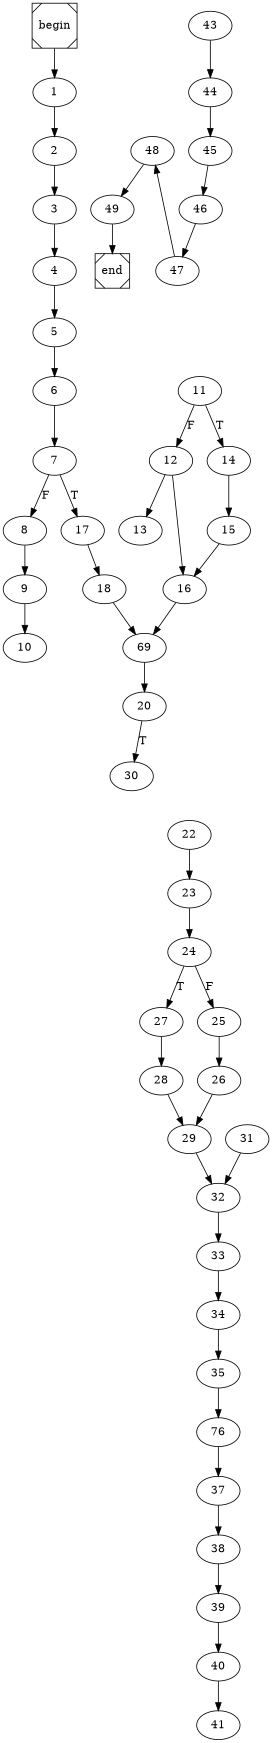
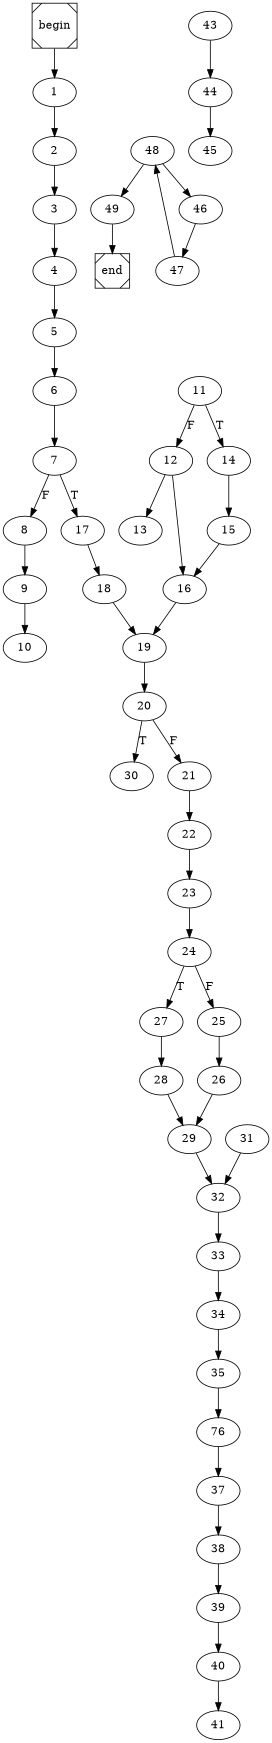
(206, 176) -> (174, 177)
(144, 648) -> (144, 648)
none -> (189, 776)
